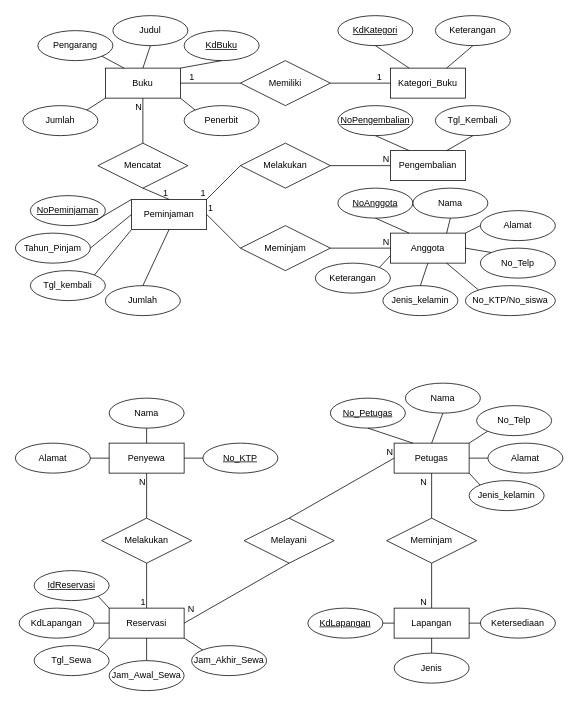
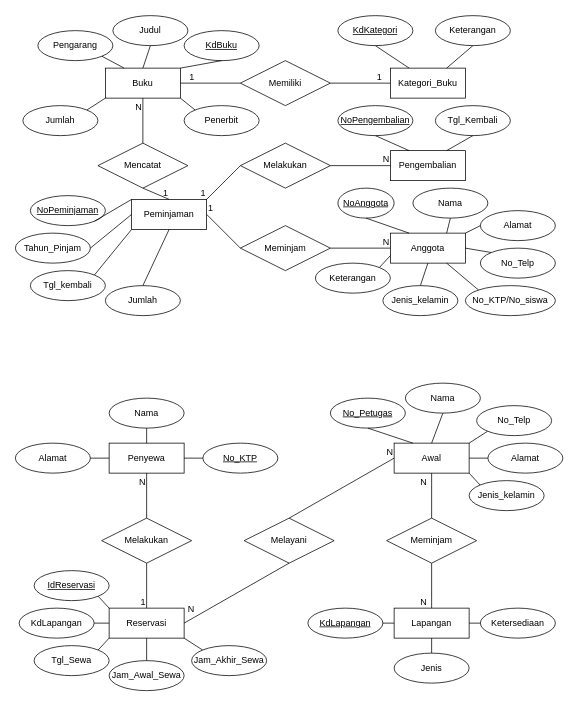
(375, 203) -> (366, 203)
(432, 458) -> (432, 458)
